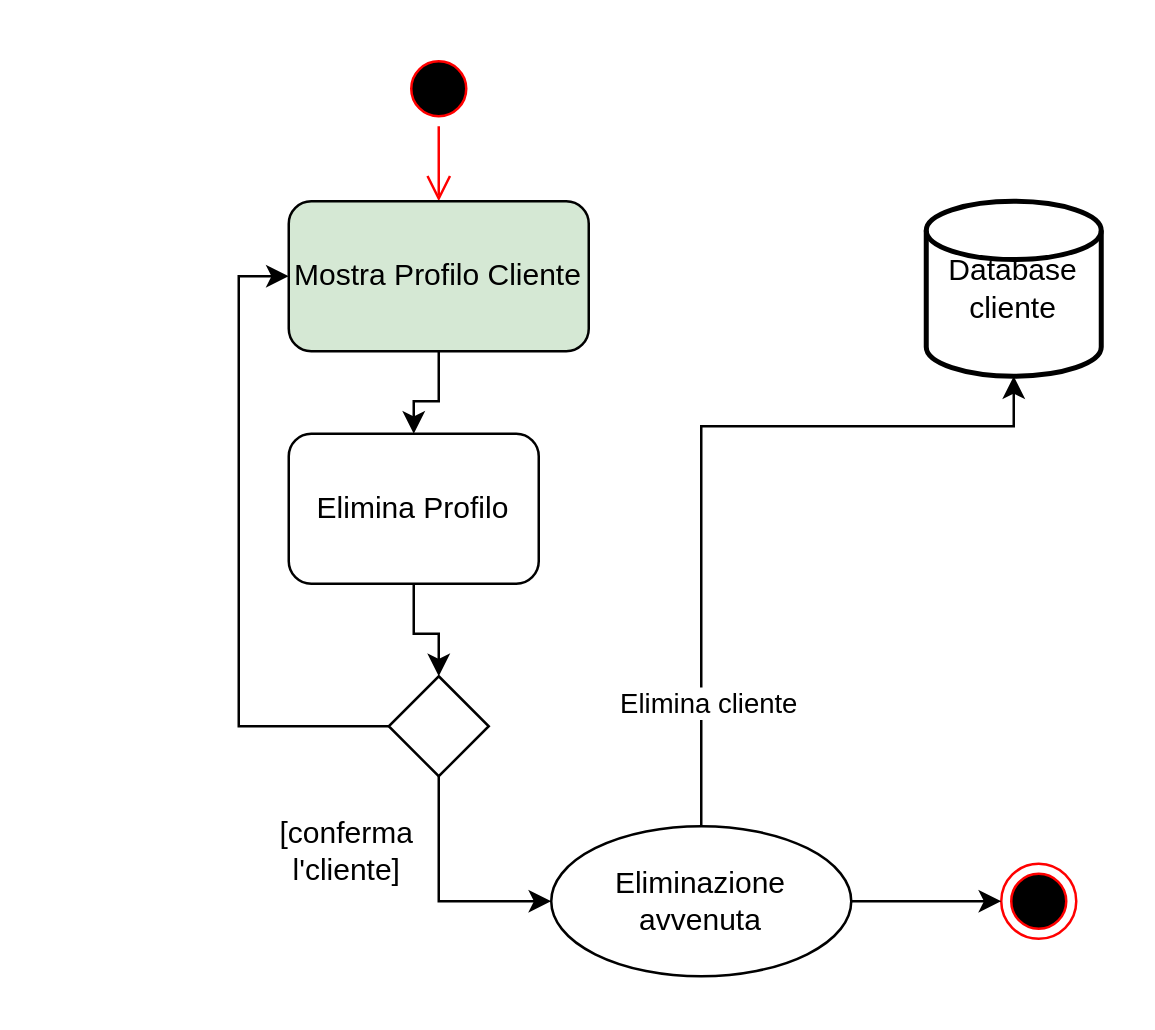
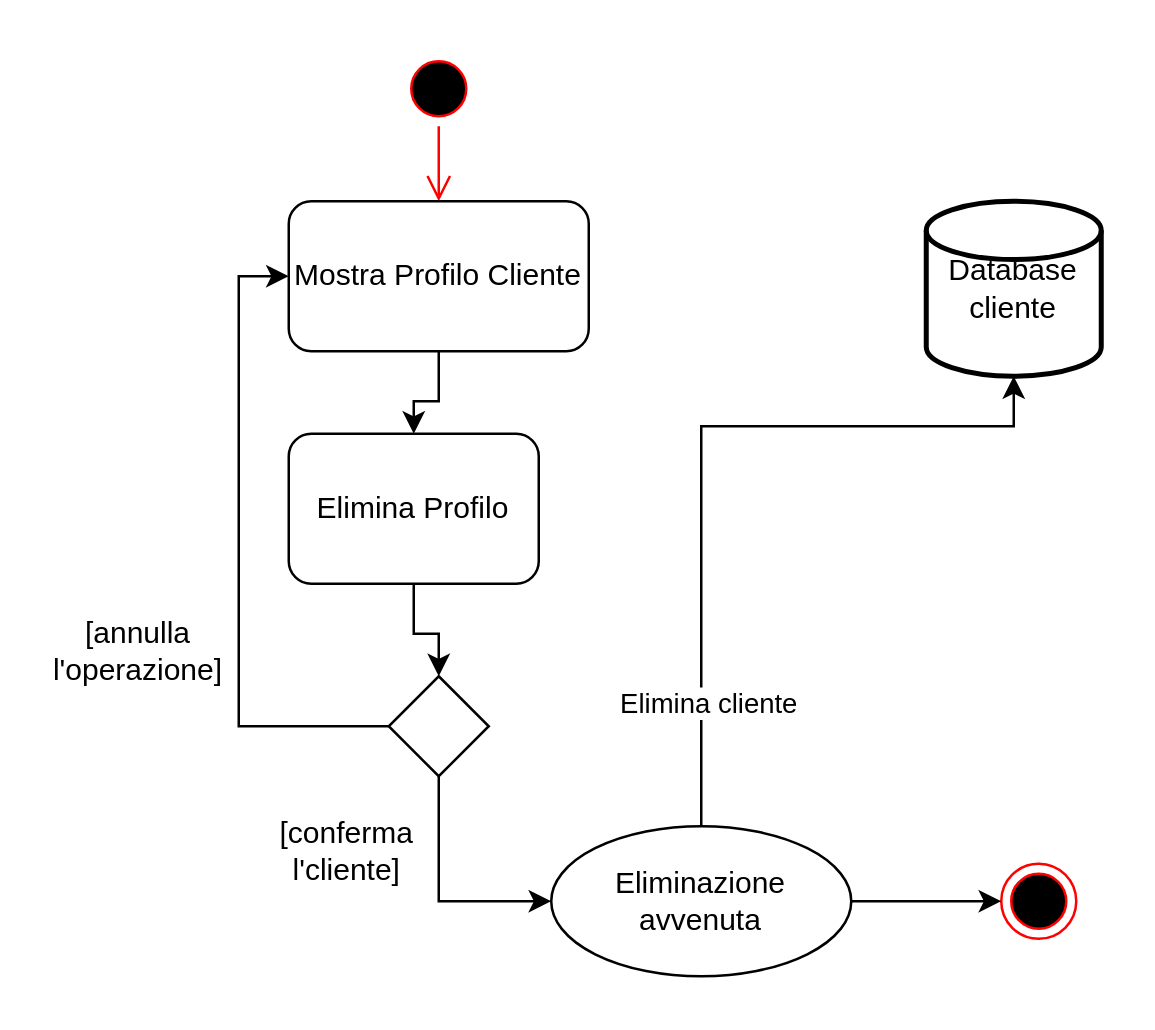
(439, 276) -> (439, 276)
none -> (139, 651)
